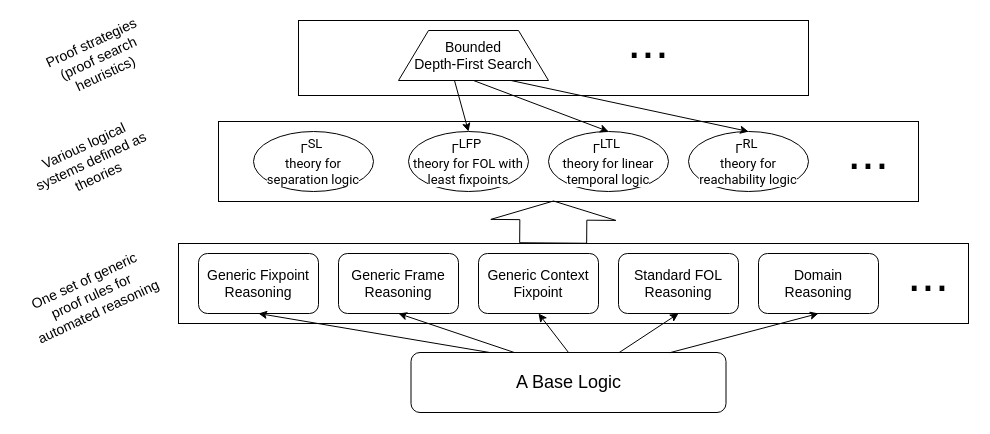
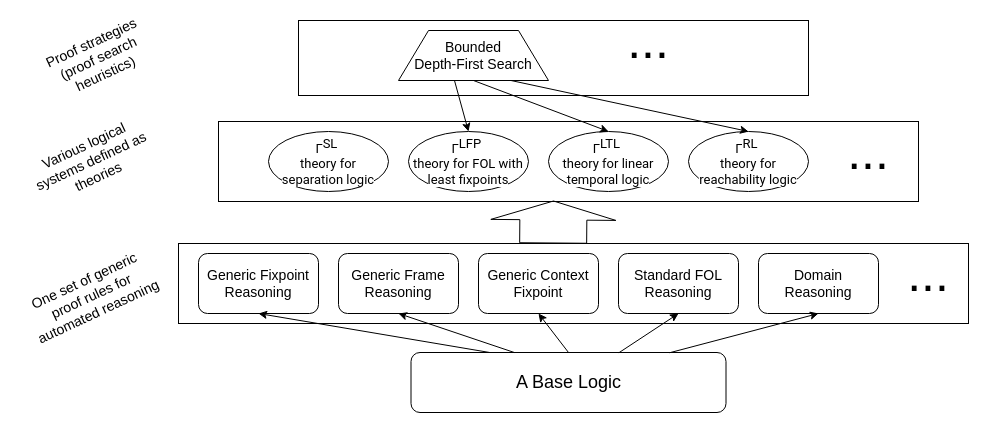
(314, 162) -> (329, 162)
